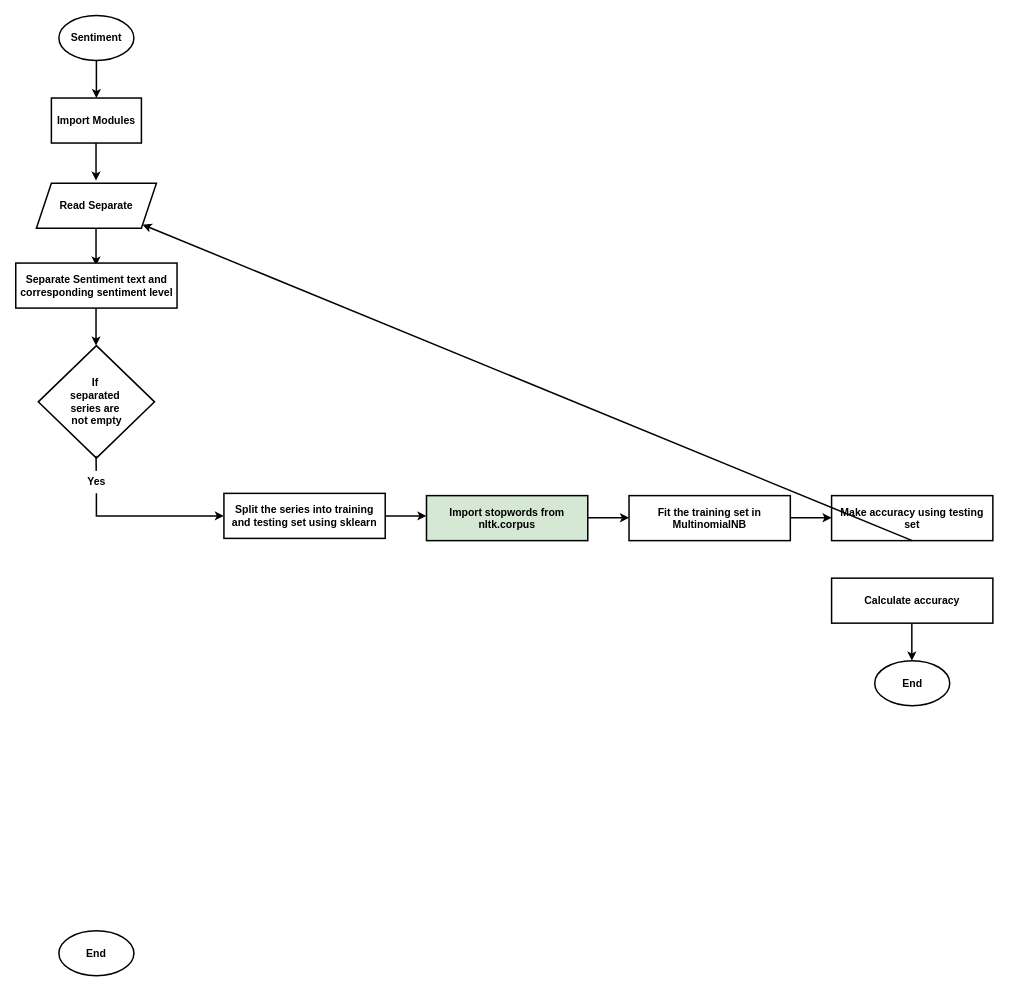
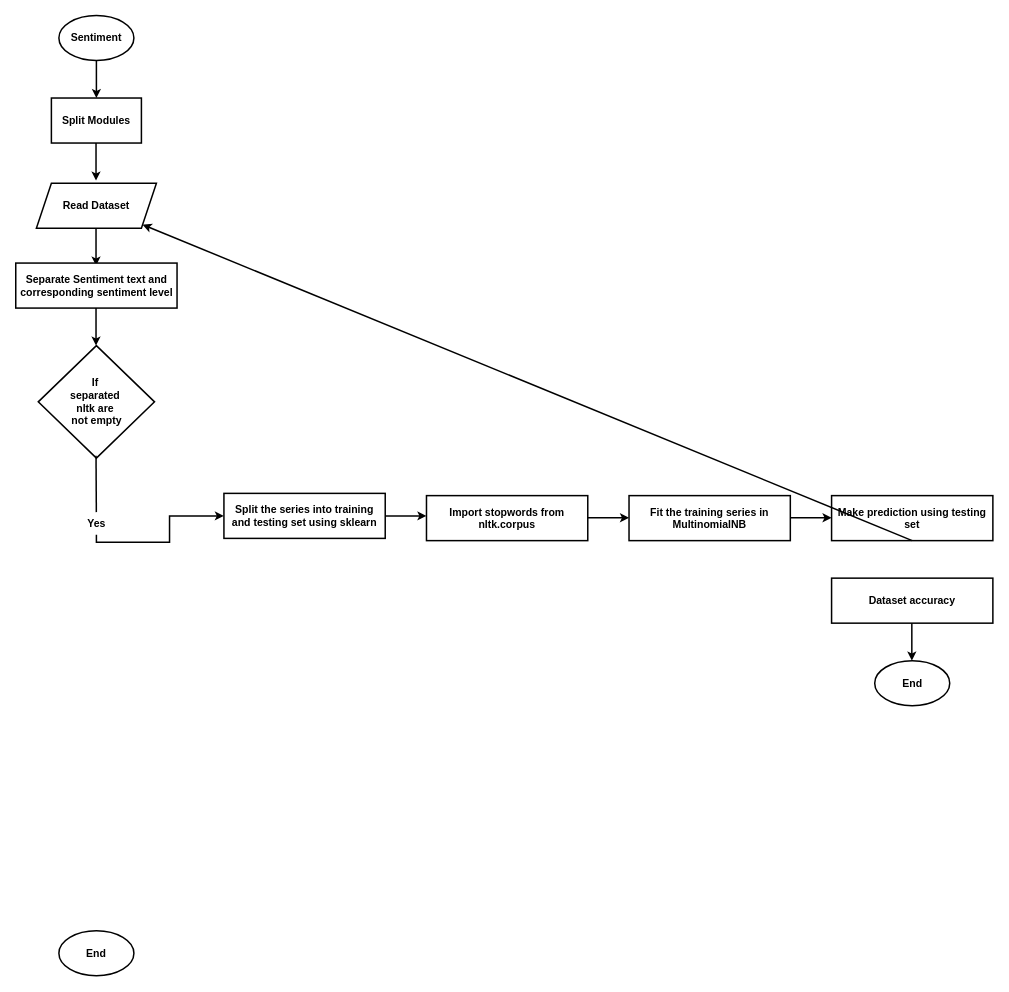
(96, 120) -> (96, 120)
(96, 206) -> (96, 206)
(97, 402) -> (97, 402)
(96, 482) -> (96, 523)
(507, 518) -> (507, 518)
(710, 518) -> (710, 518)
(912, 518) -> (912, 518)
(912, 600) -> (912, 600)
